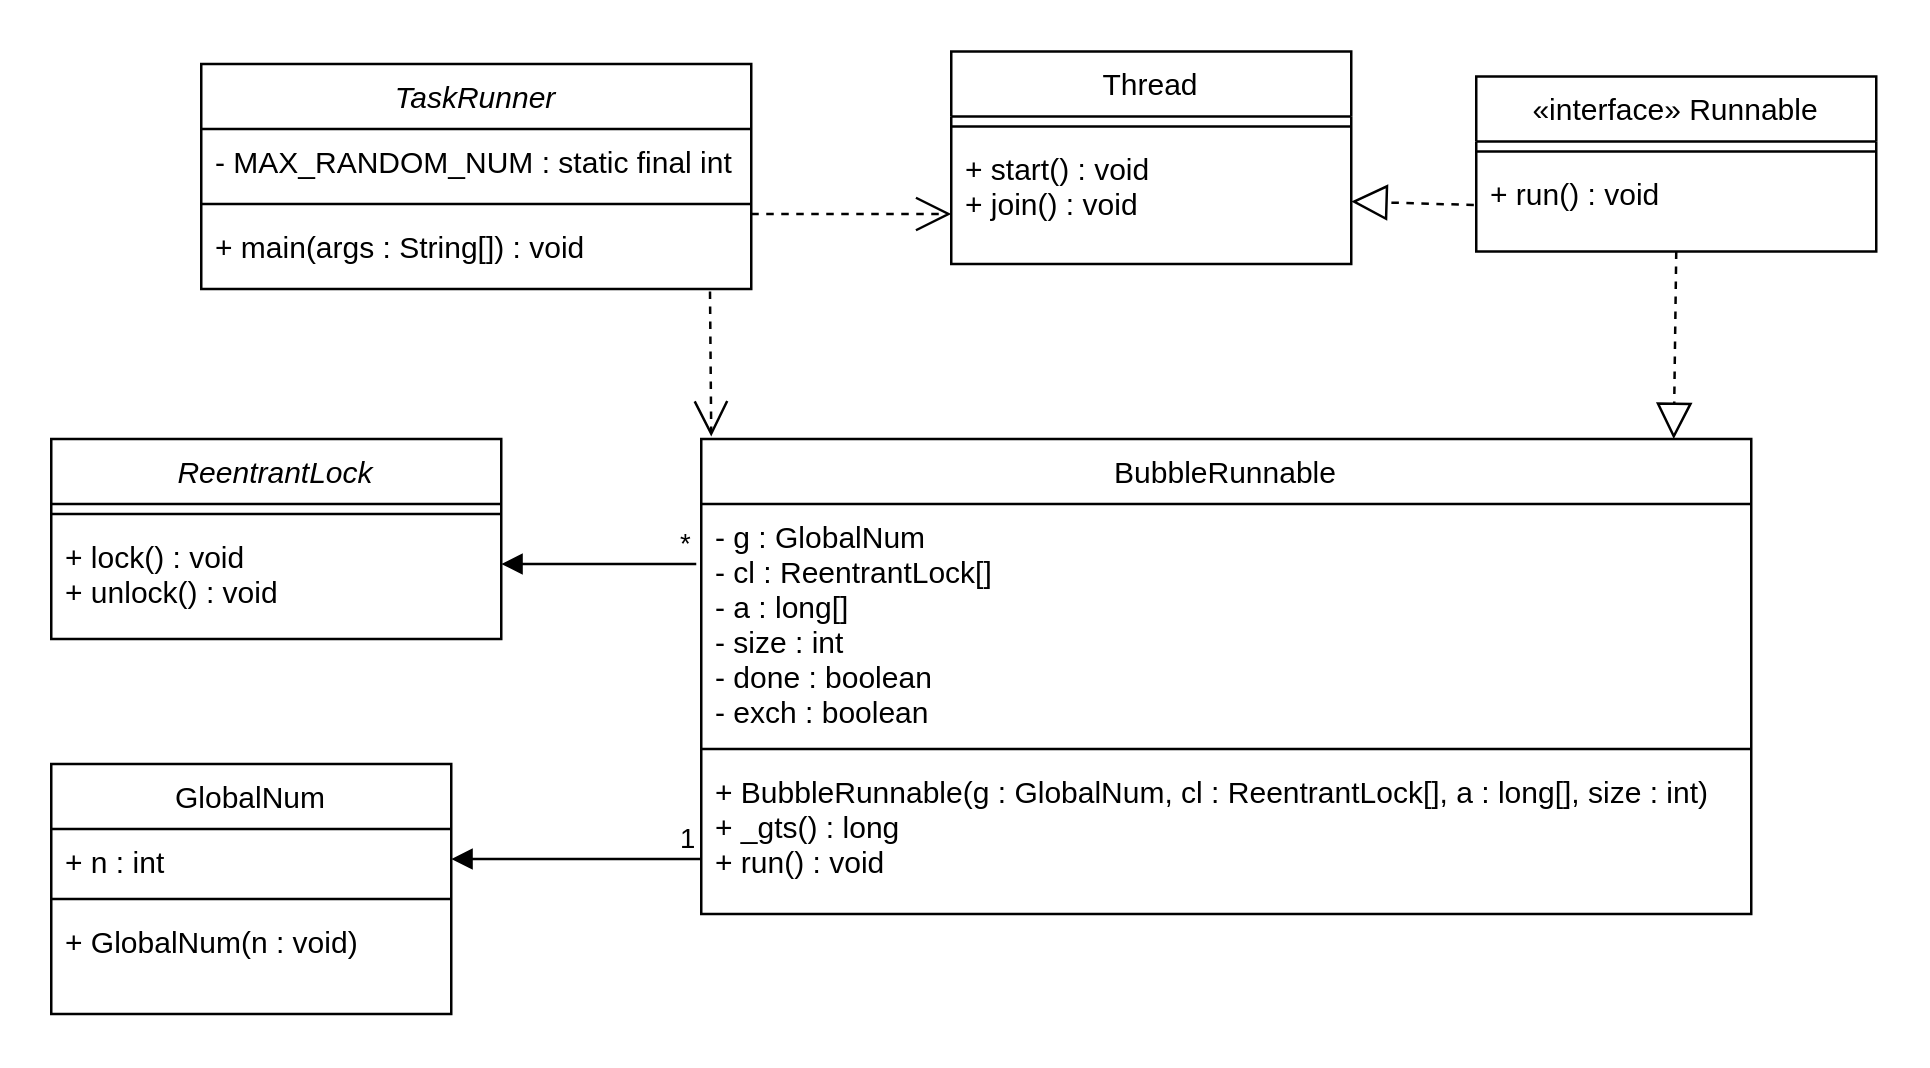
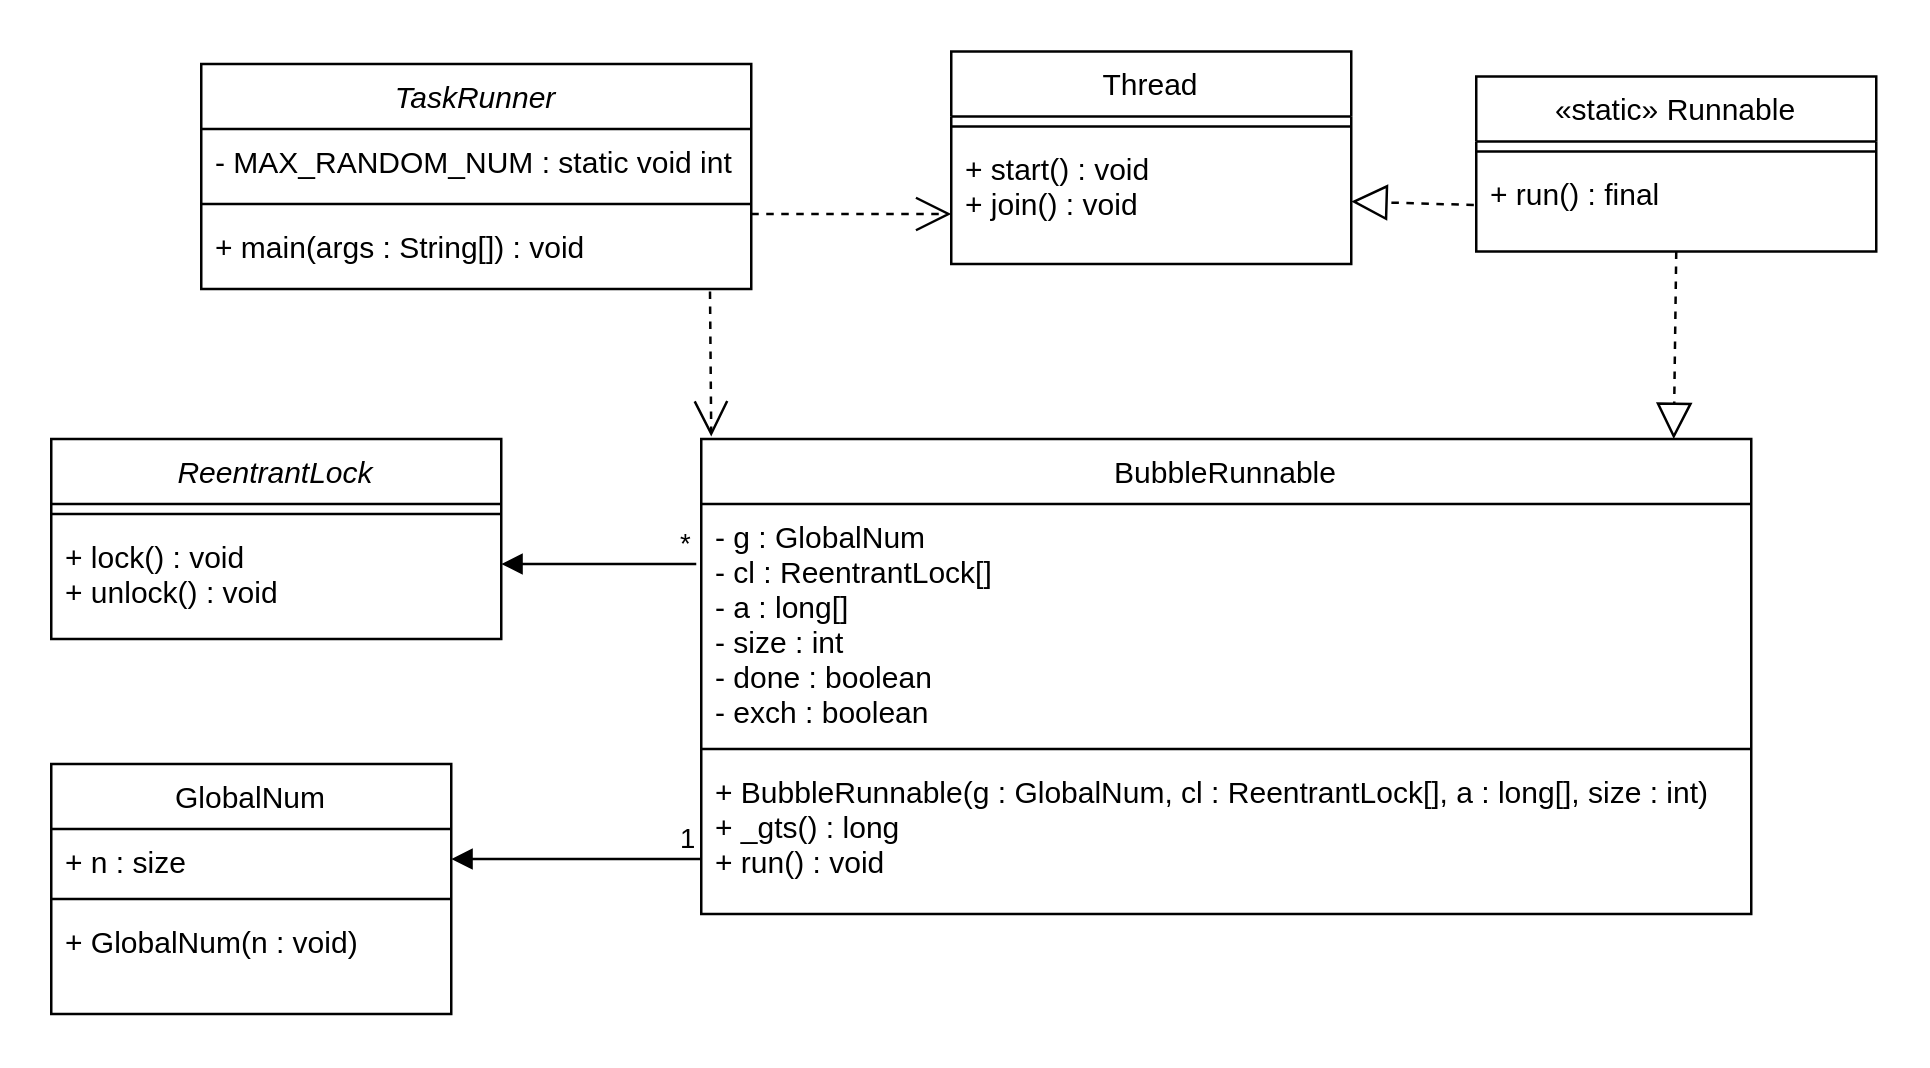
(1675, 110) -> (1675, 110)
(470, 163) -> (466, 163)
(1588, 195) -> (1593, 195)
(121, 863) -> (130, 863)
